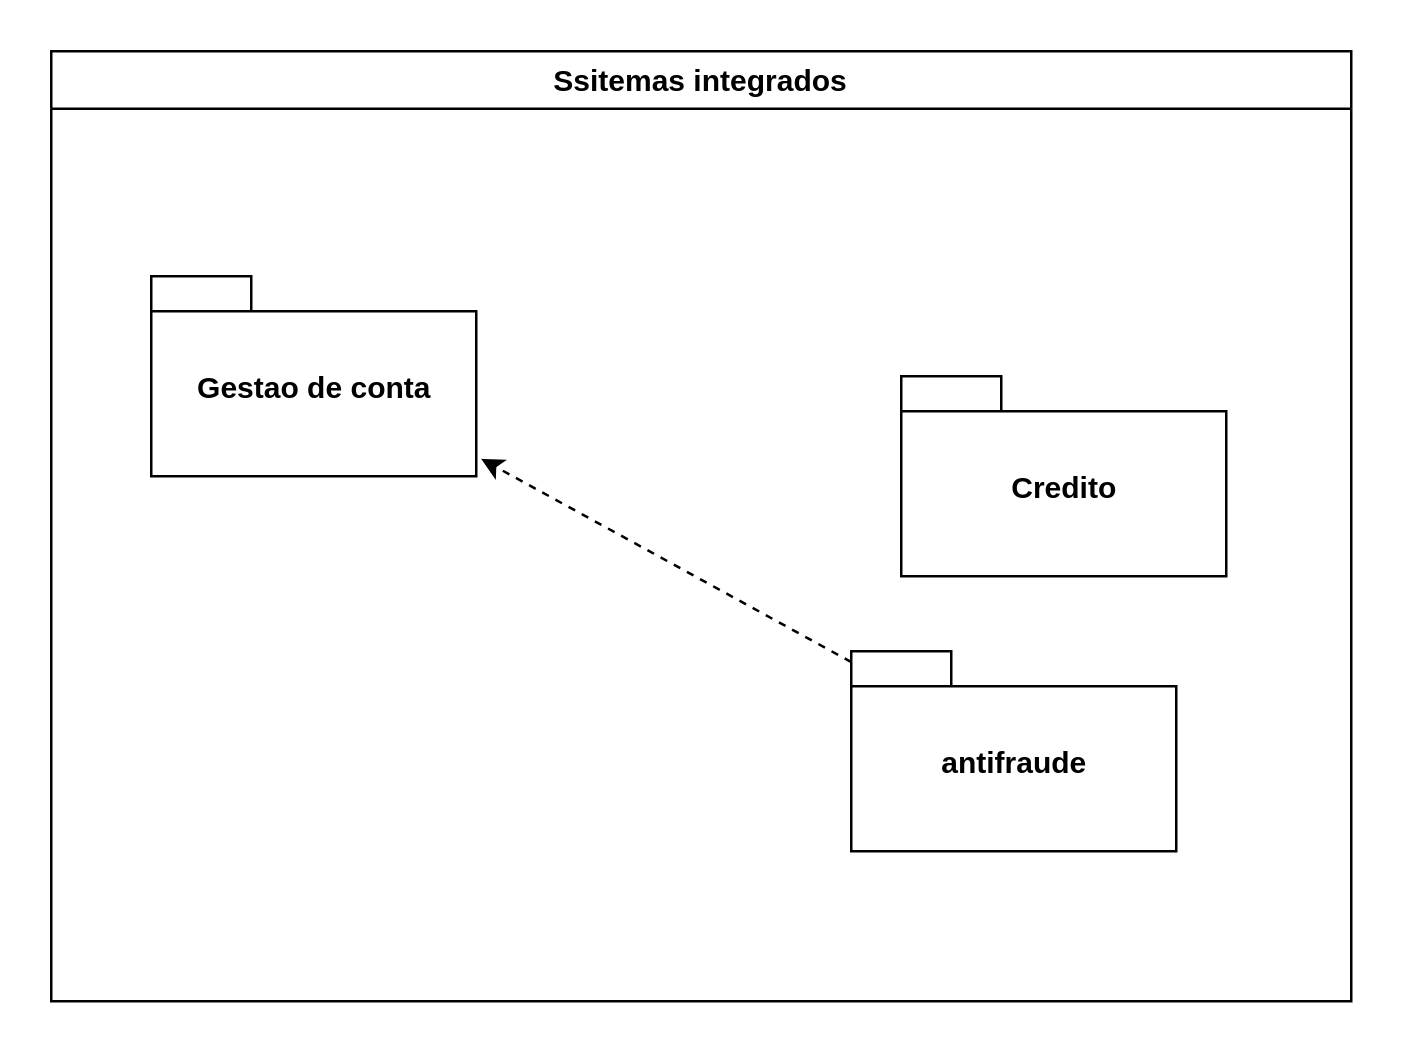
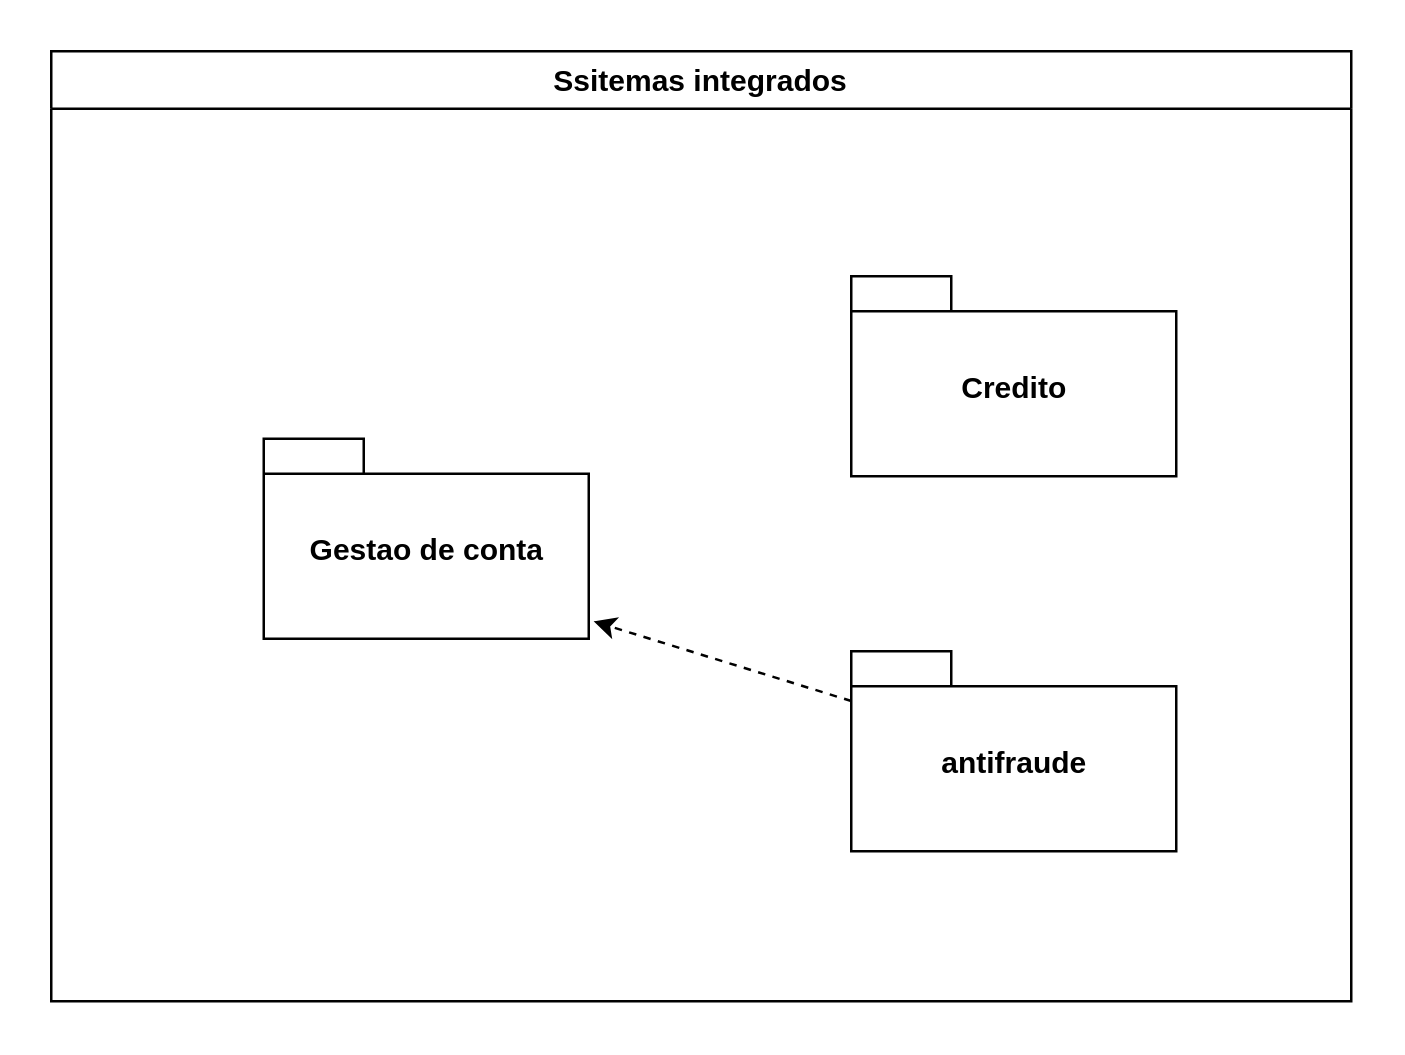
(314, 376) -> (426, 539)
(1064, 476) -> (1014, 376)
